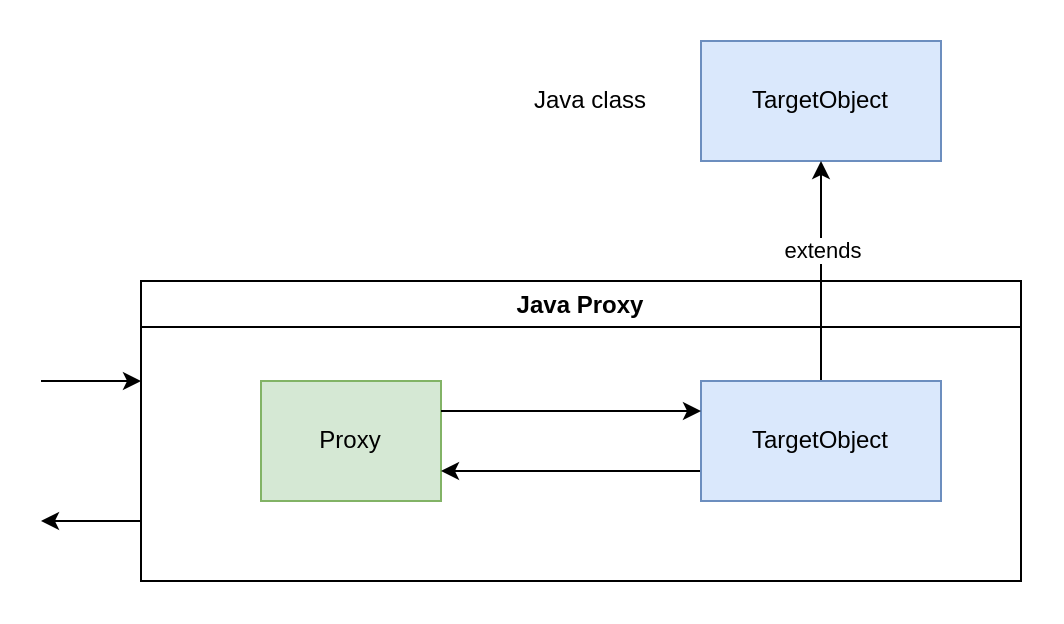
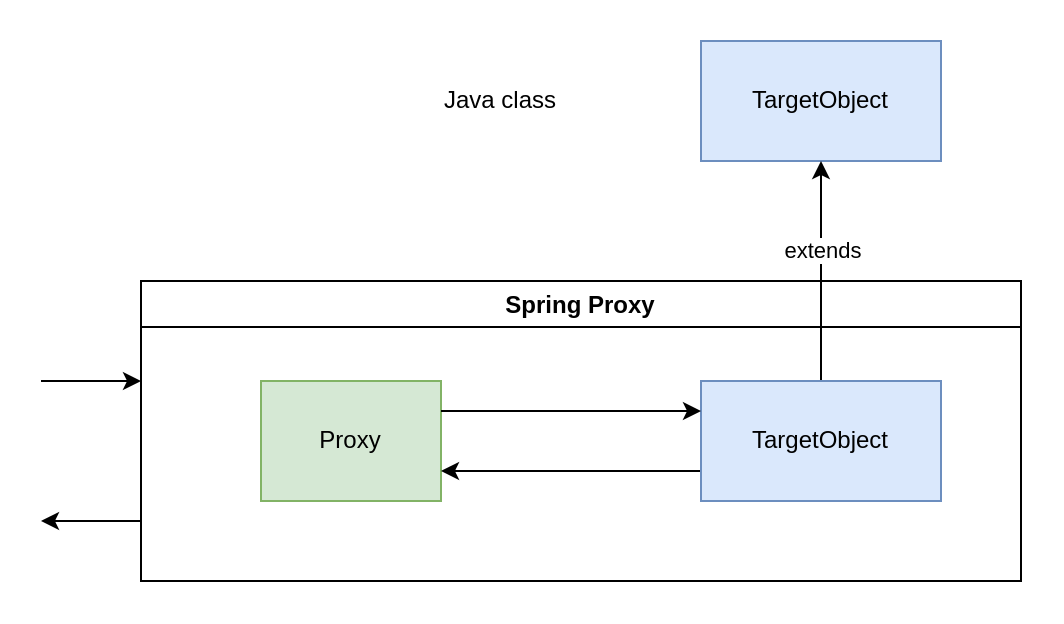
(591, 101) -> (501, 101)
(580, 305) -> (580, 305)
